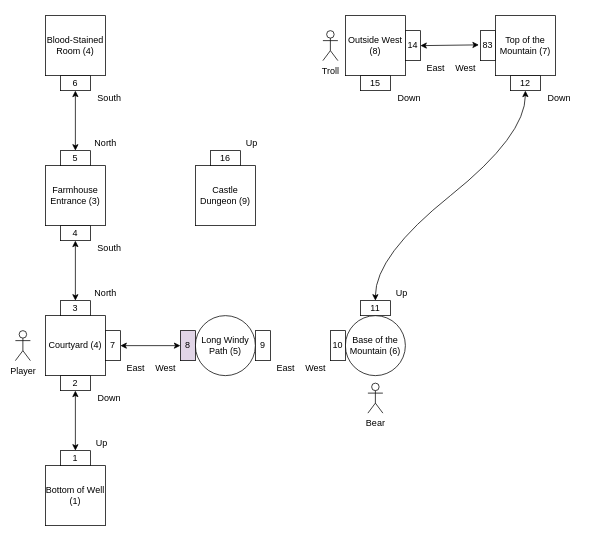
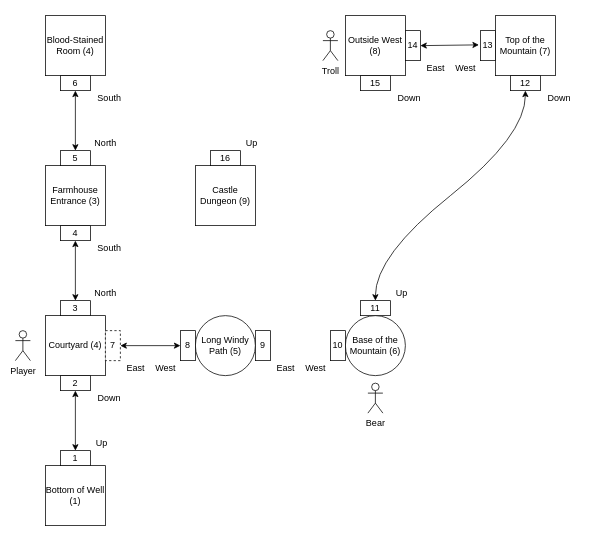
(488, 45) -> (488, 45)
(113, 345) -> (113, 345)
(188, 345) -> (188, 345)
